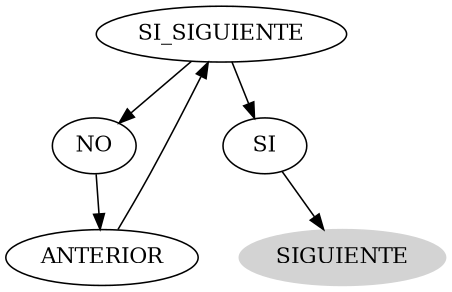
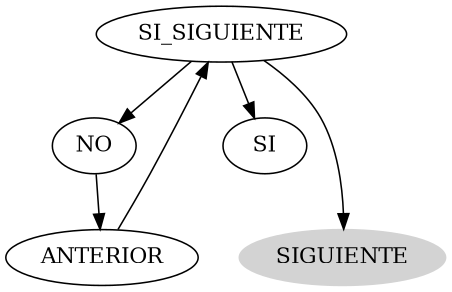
(298, 194) -> (325, 126)
